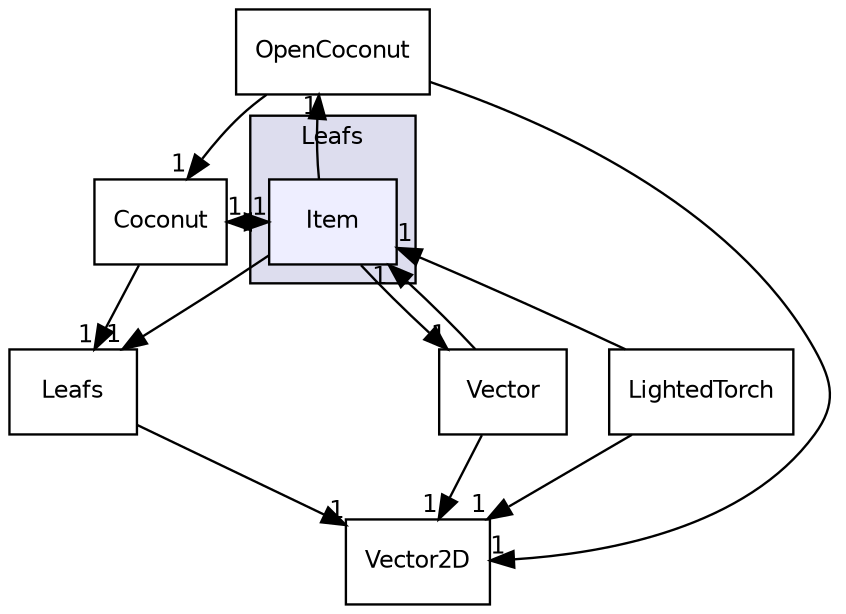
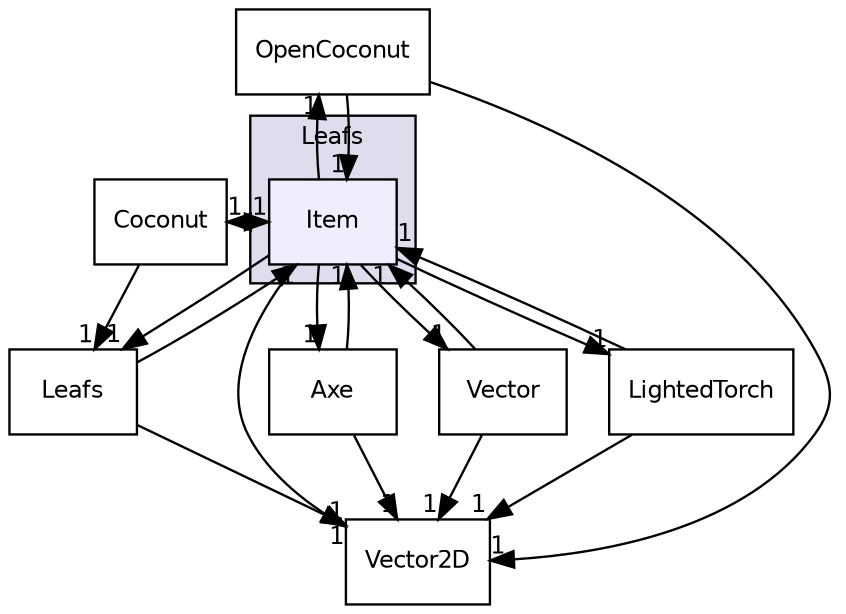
(232, 124) -> (349, 130)
none -> (491, 303)
none -> (208, 322)
none -> (333, 392)
none -> (239, 399)
